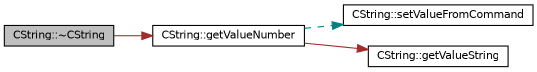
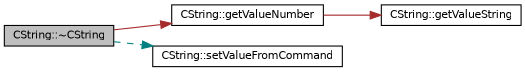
(318, 27) -> (128, 43)
